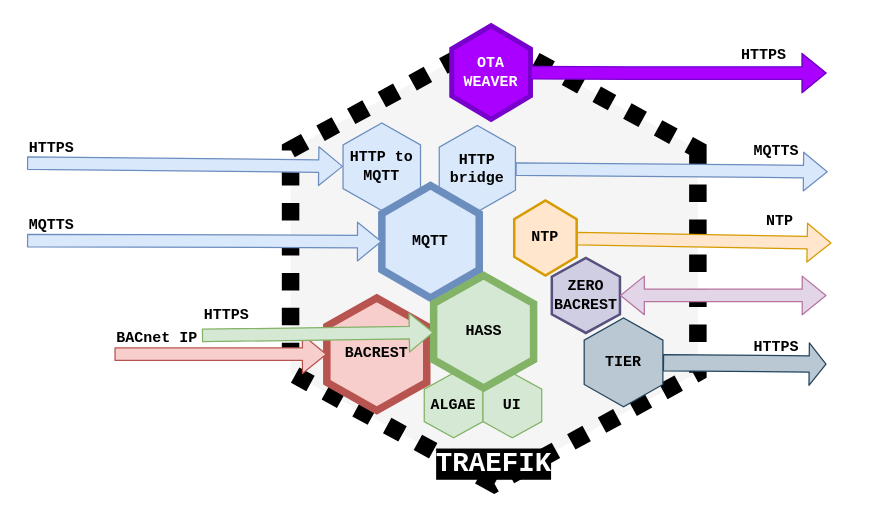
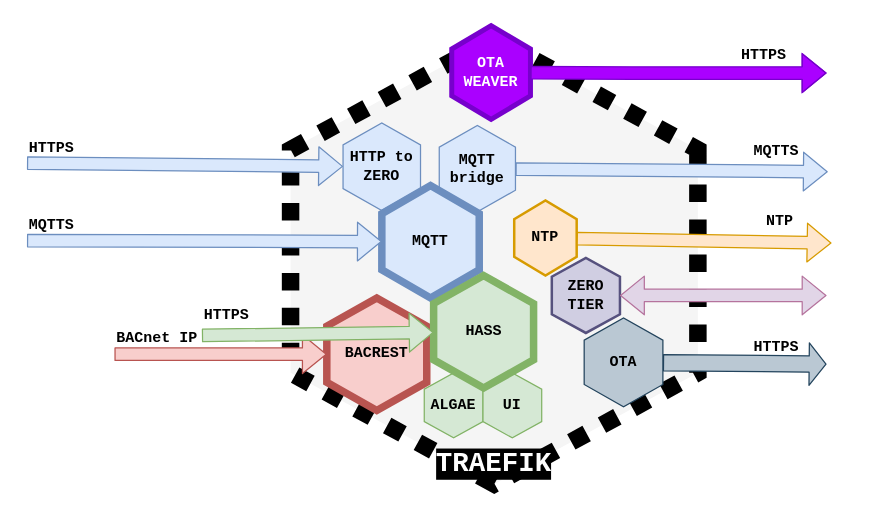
(382, 167) -> (382, 167)
(478, 169) -> (478, 169)
(586, 296) -> (586, 296)
(624, 363) -> (624, 363)
